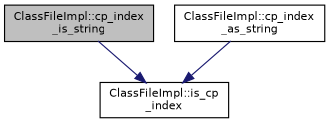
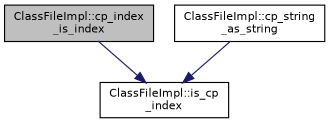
(79, 23) -> (79, 23)
(250, 23) -> (250, 23)
